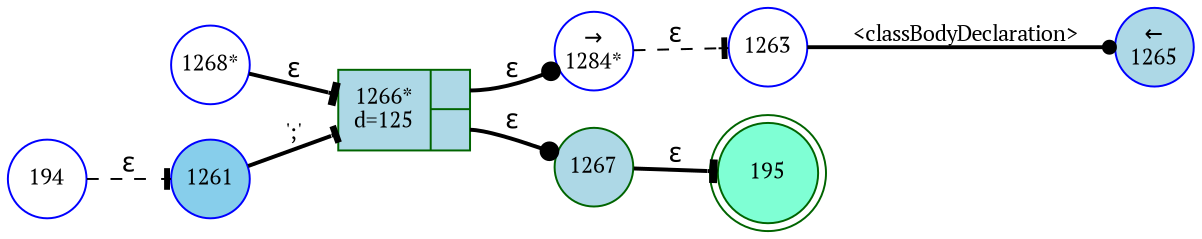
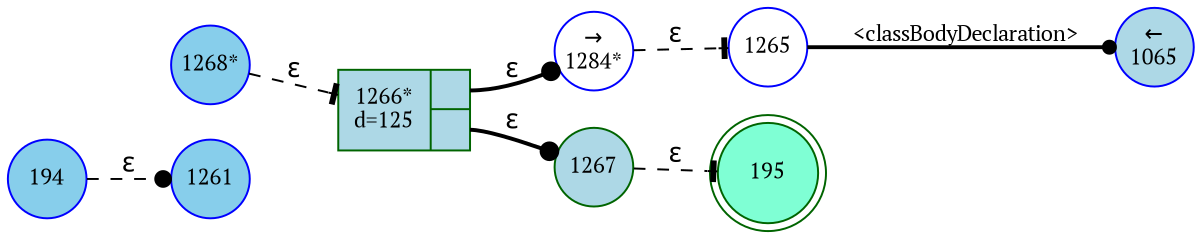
(768, 47) -> (768, 47)
(1154, 47) -> (1154, 47)
(210, 65) -> (210, 65)
(289, 83) -> (289, 83)
(290, 151) -> none
(670, 170) -> (670, 170)
(47, 179) -> (47, 179)
(121, 179) -> (121, 179)
